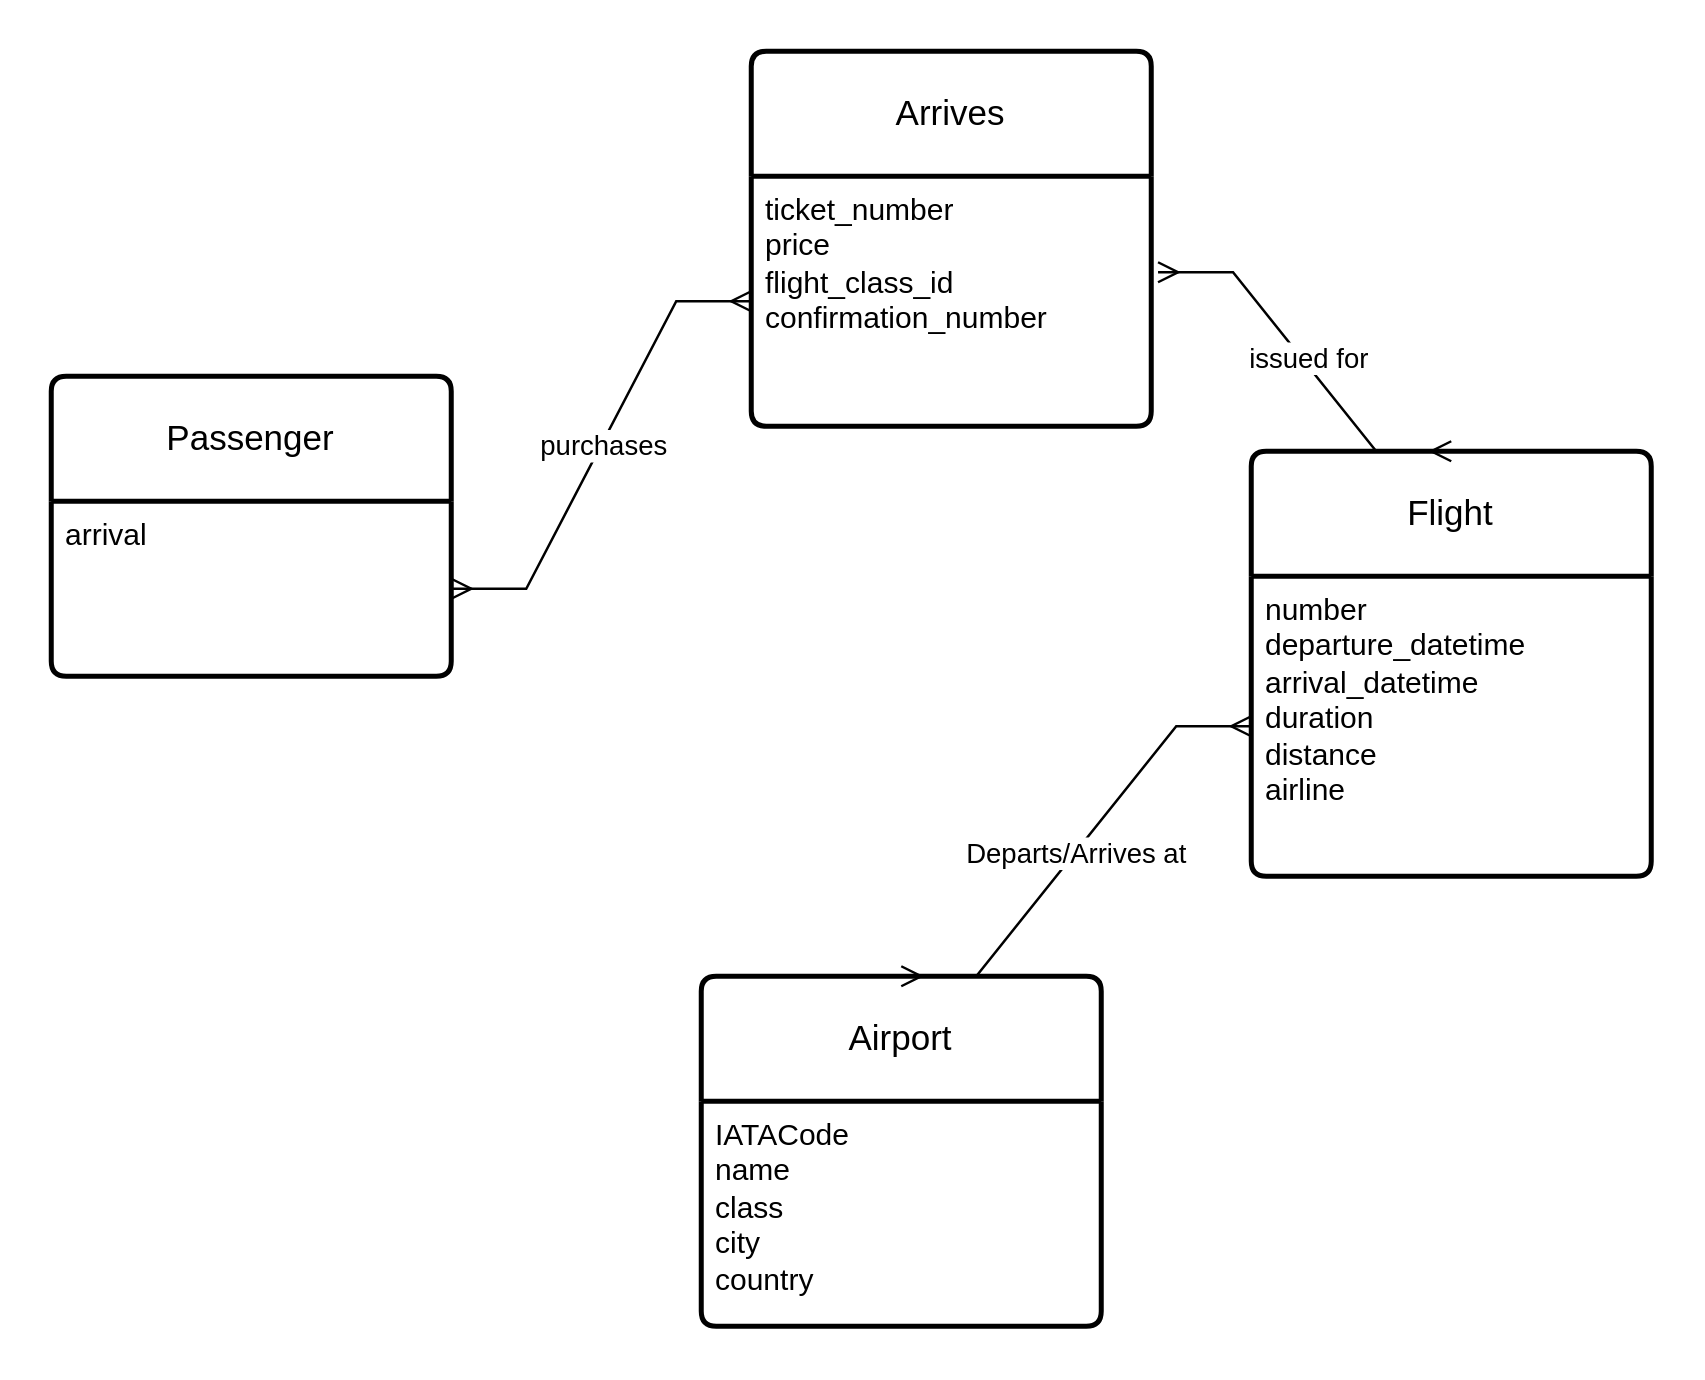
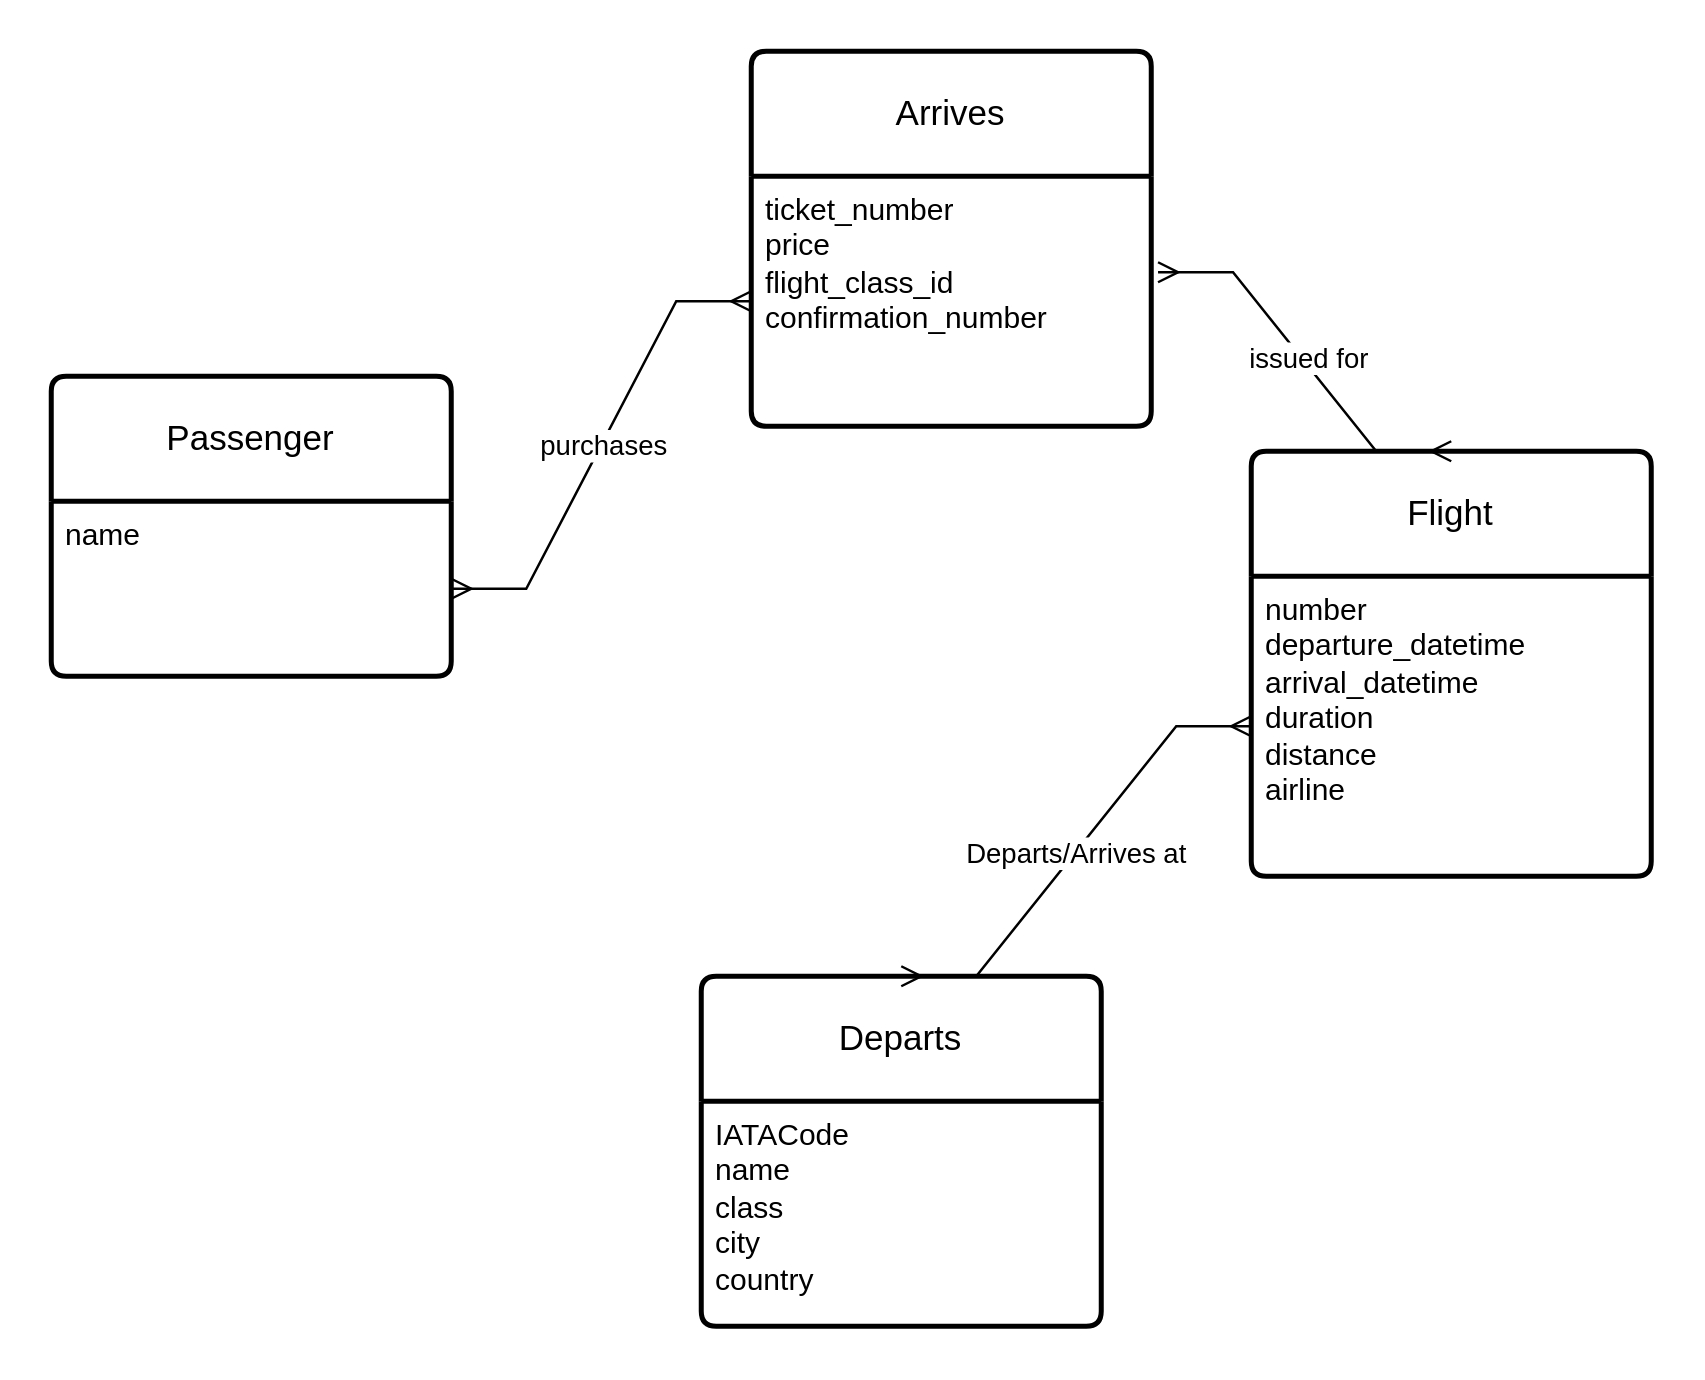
(117, 537) -> (100, 537)
(901, 1039) -> (901, 1039)
